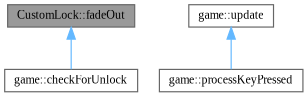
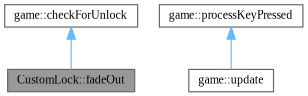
(71, 54) -> (71, 54)
(231, 54) -> (231, 54)
